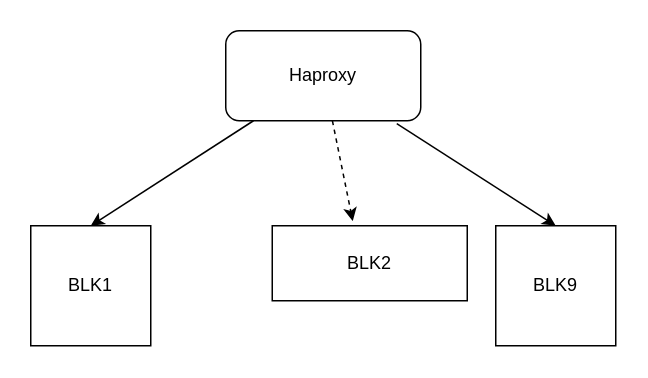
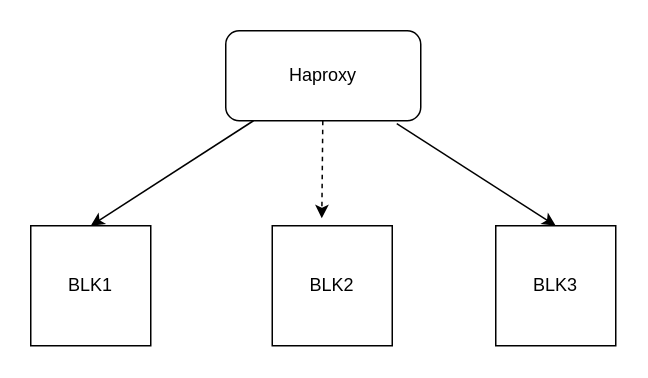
(370, 263) -> (332, 286)
(556, 286) -> (556, 286)
